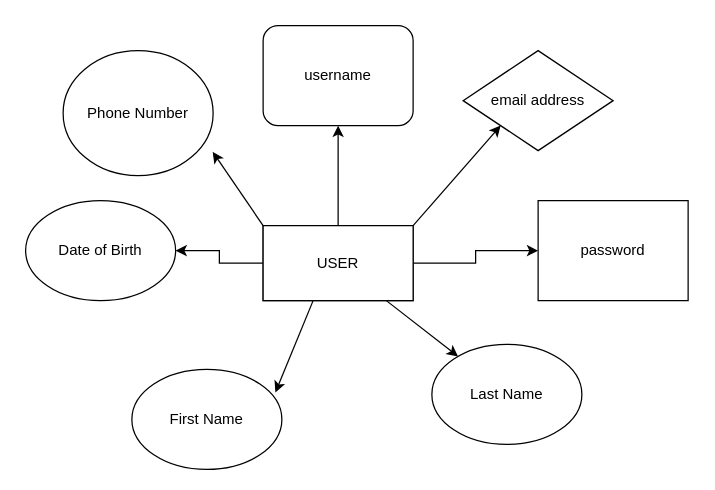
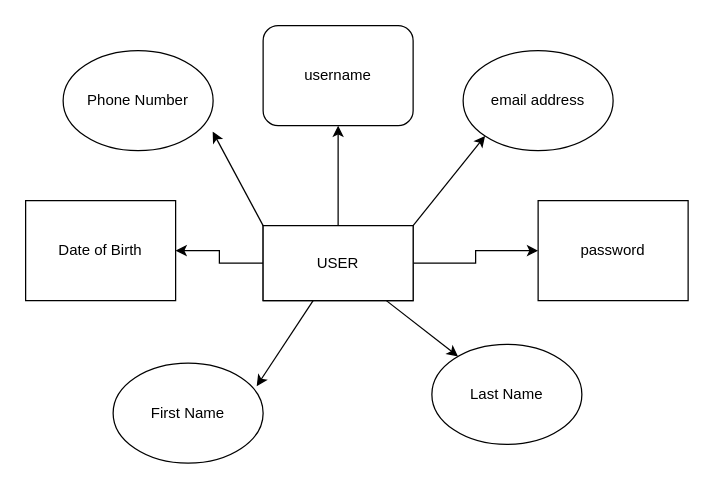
(538, 101) -> (538, 101)
(138, 113) -> (138, 101)
(101, 251) -> (101, 251)
(207, 419) -> (188, 413)
